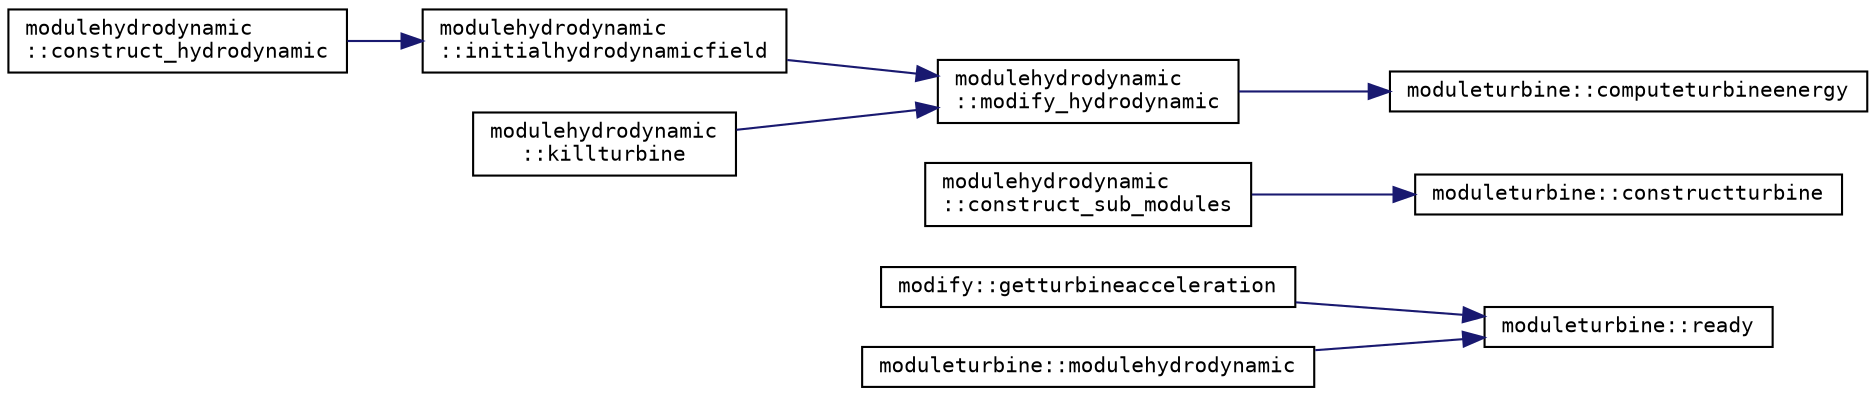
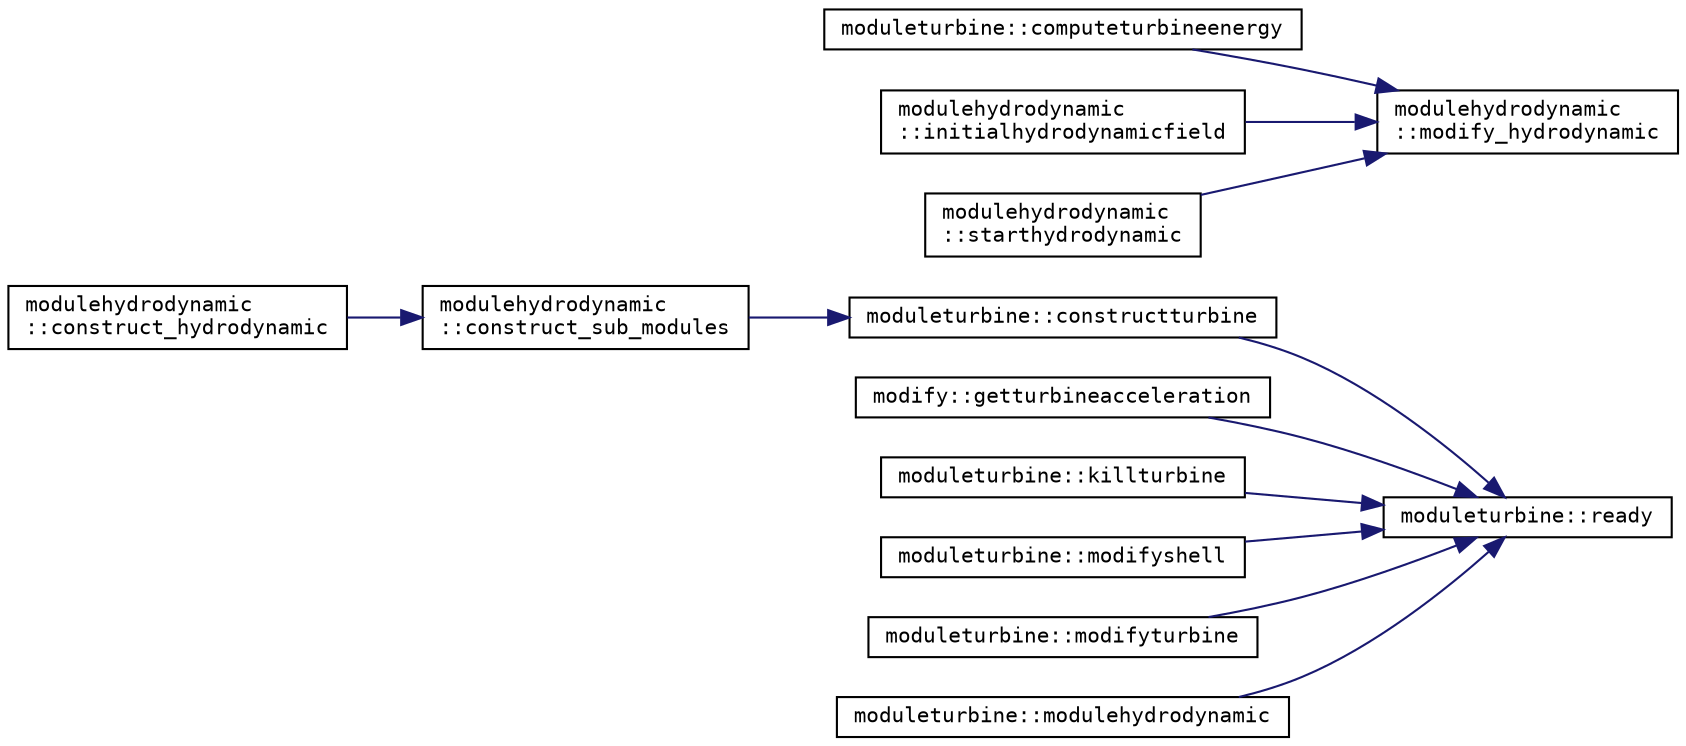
(374, 41) -> (374, 318)
(1304, 91) -> (1285, 66)
(605, 144) -> (1063, 225)
none -> (1372, 395)
none -> (1063, 477)
none -> (1063, 557)
none -> (1063, 637)
